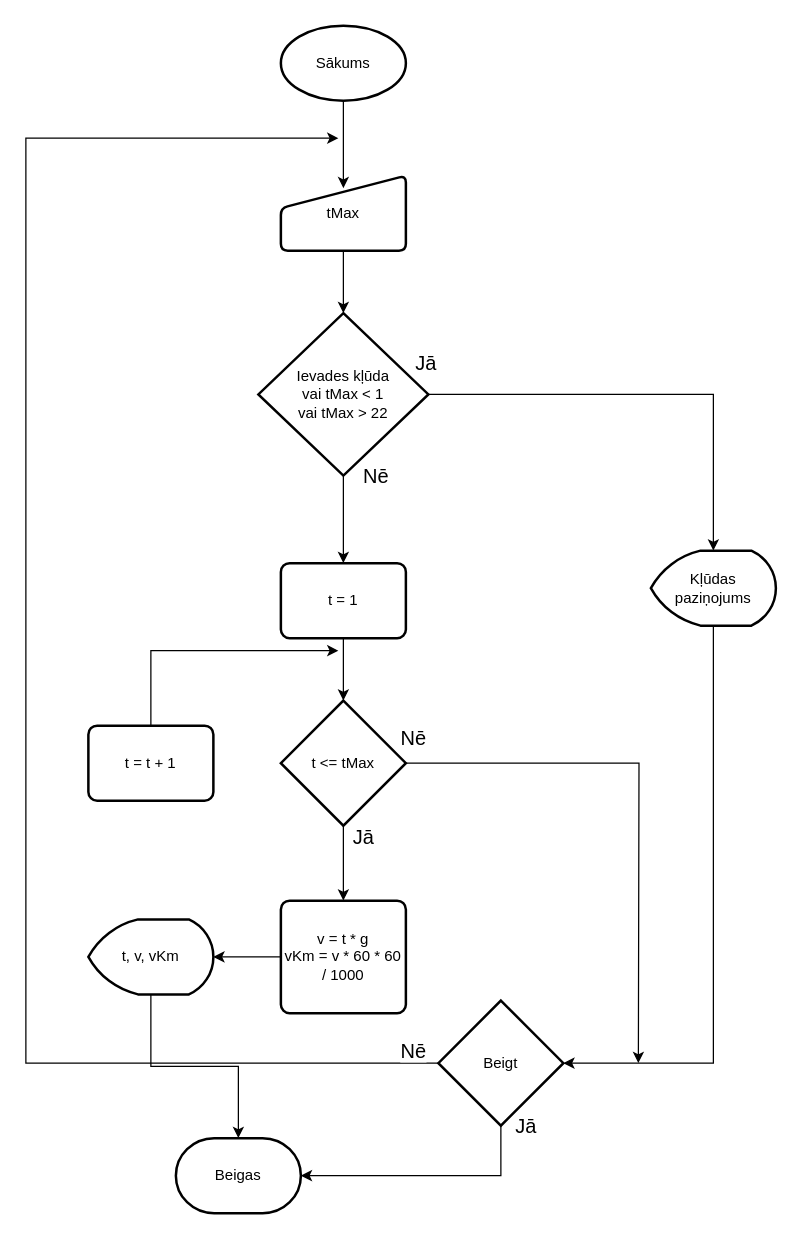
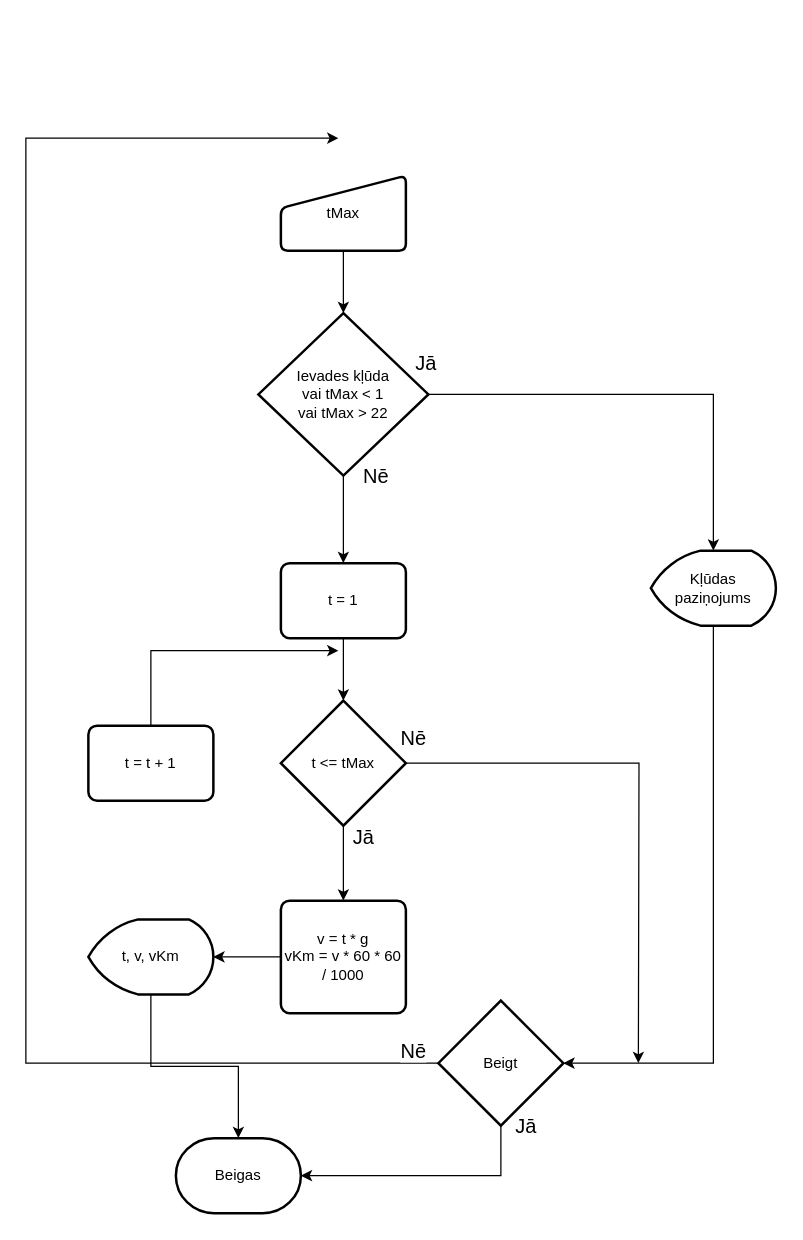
(343, 63) -> none
(343, 140) -> none
